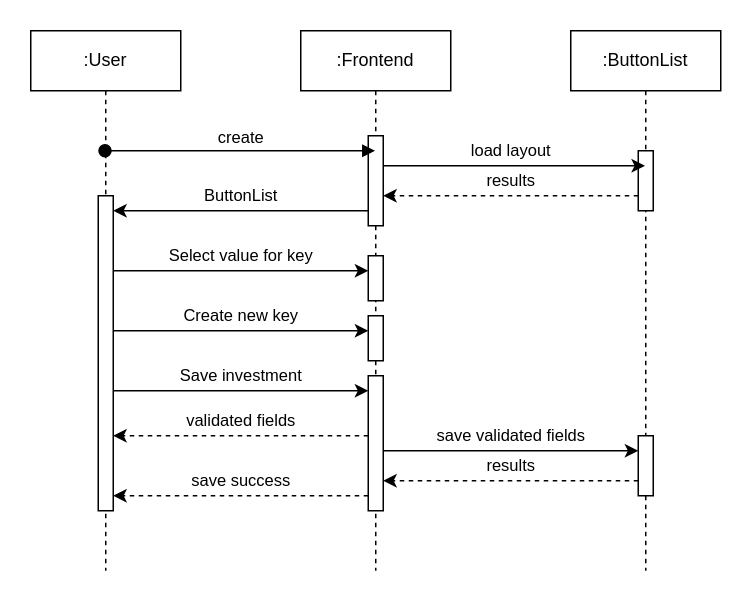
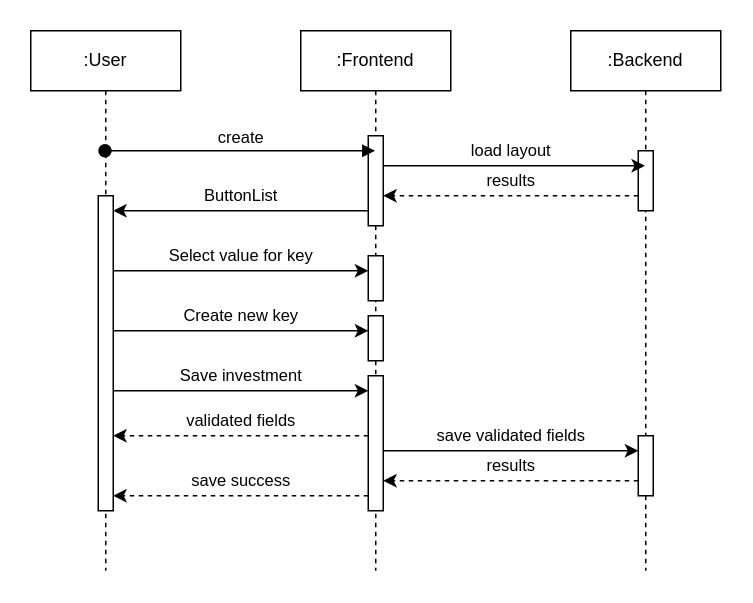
(646, 61) -> (646, 61)
